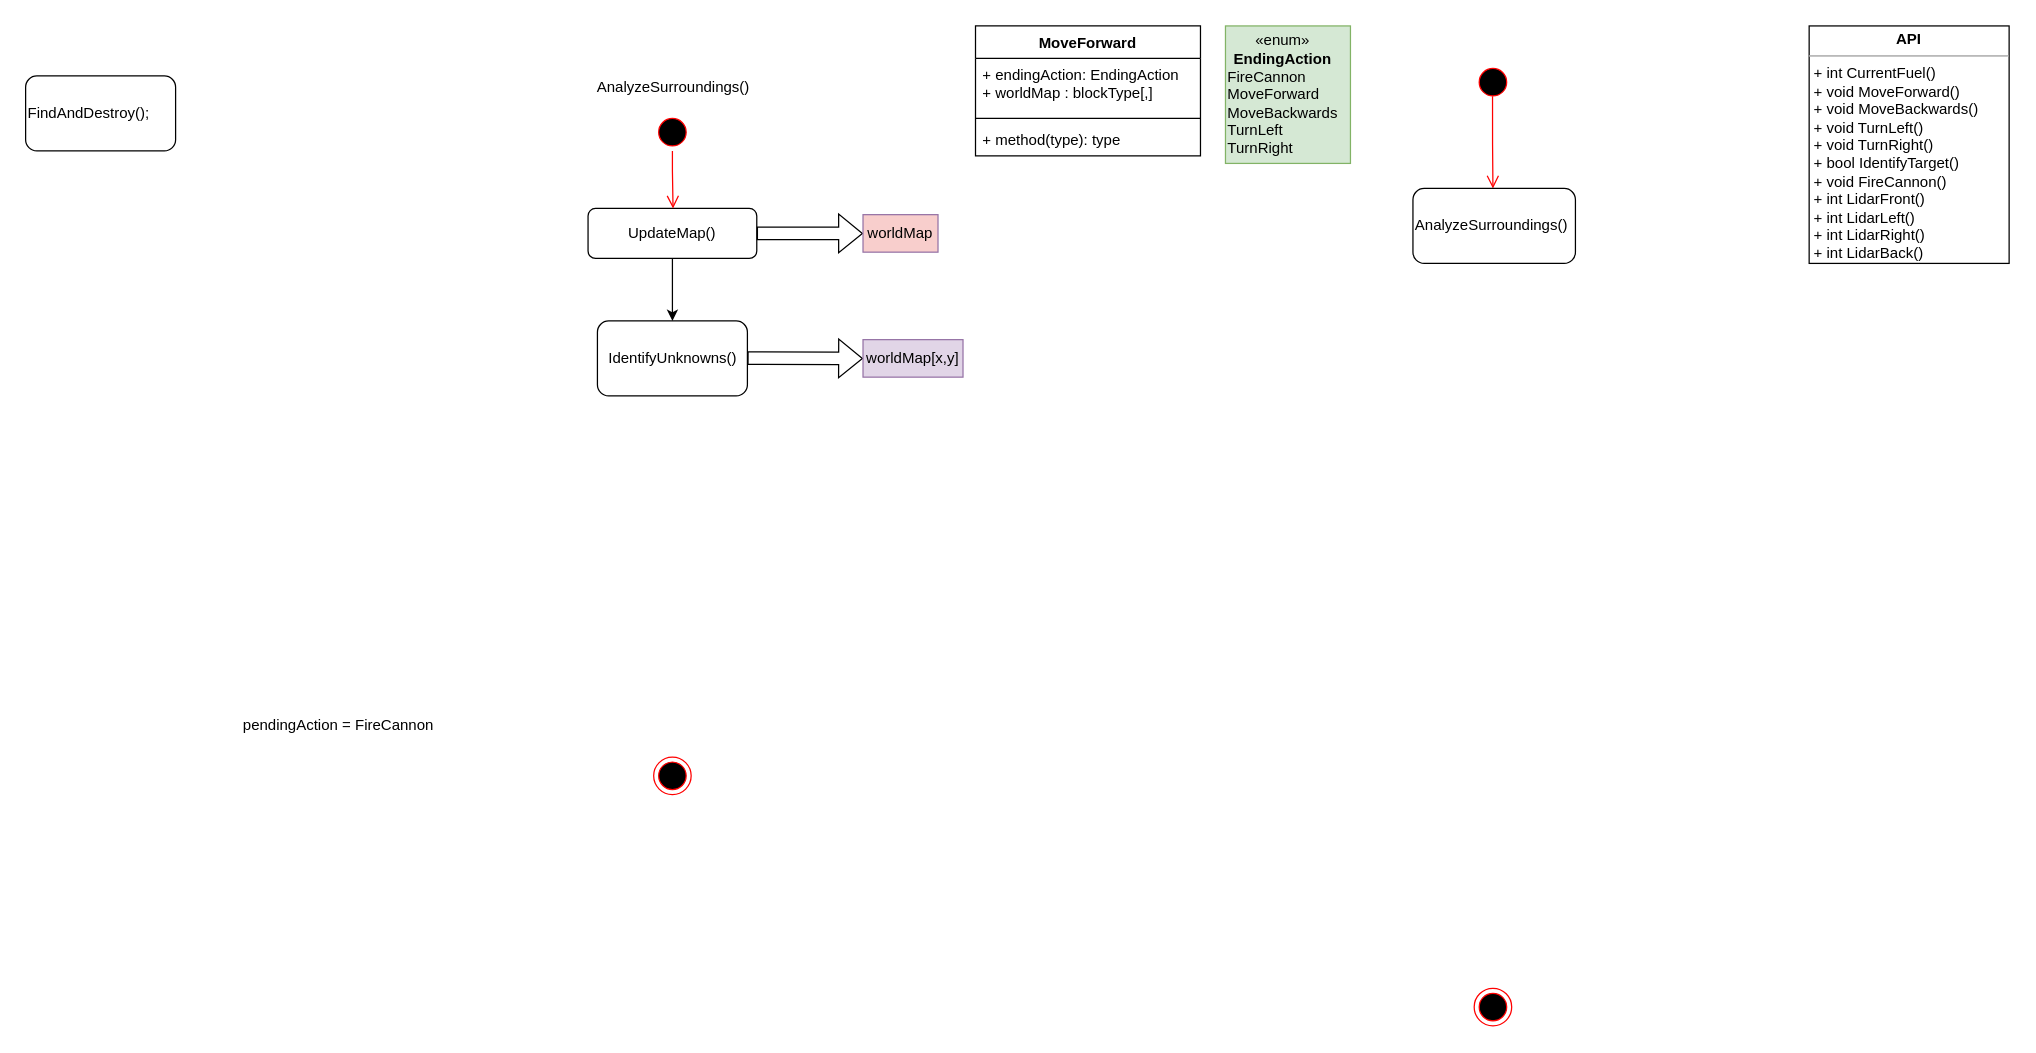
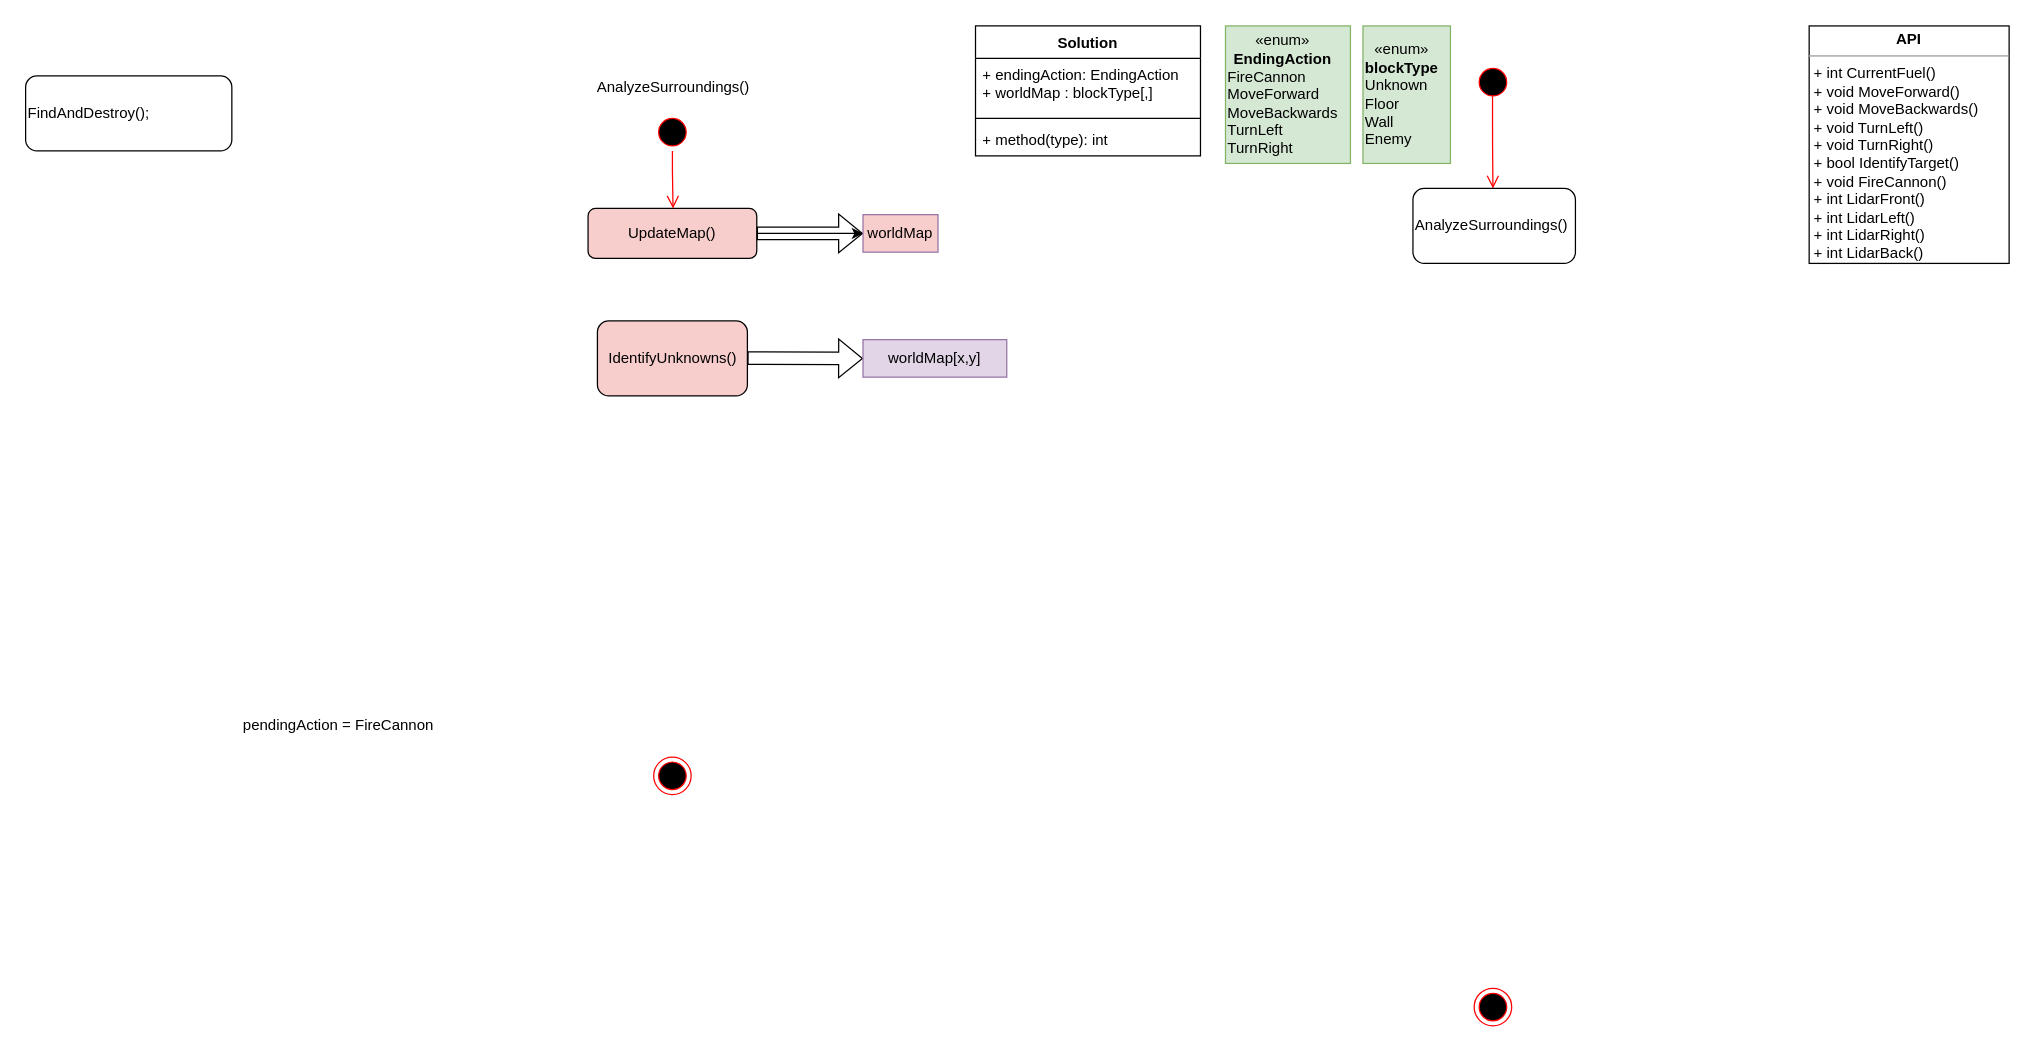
(1088, 43) -> (1088, 43)
none -> (1407, 94)
(101, 113) -> (129, 113)
(1061, 140) -> (1055, 140)
(673, 233) -> (673, 233)
(673, 285) -> (807, 233)
(673, 358) -> (673, 358)
(913, 358) -> (935, 358)
